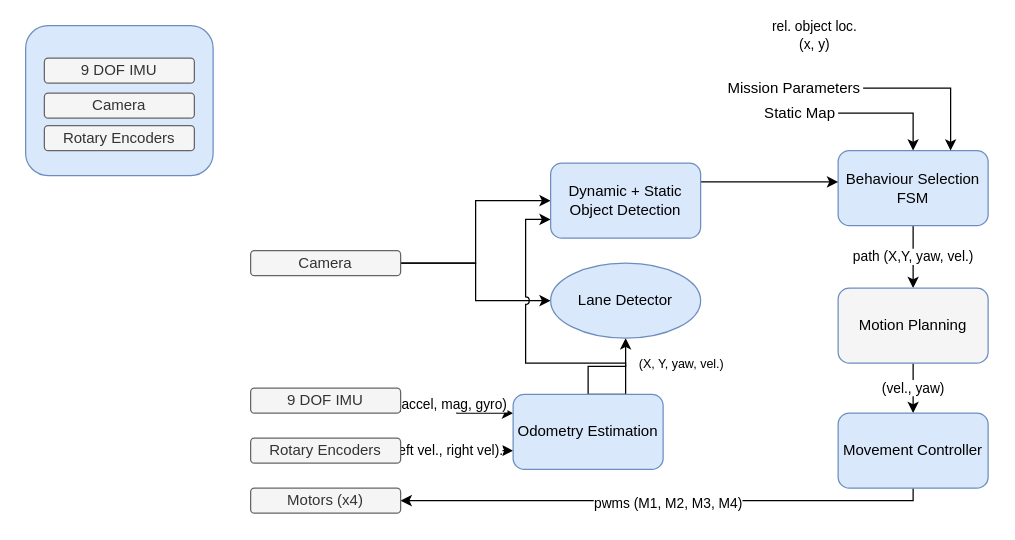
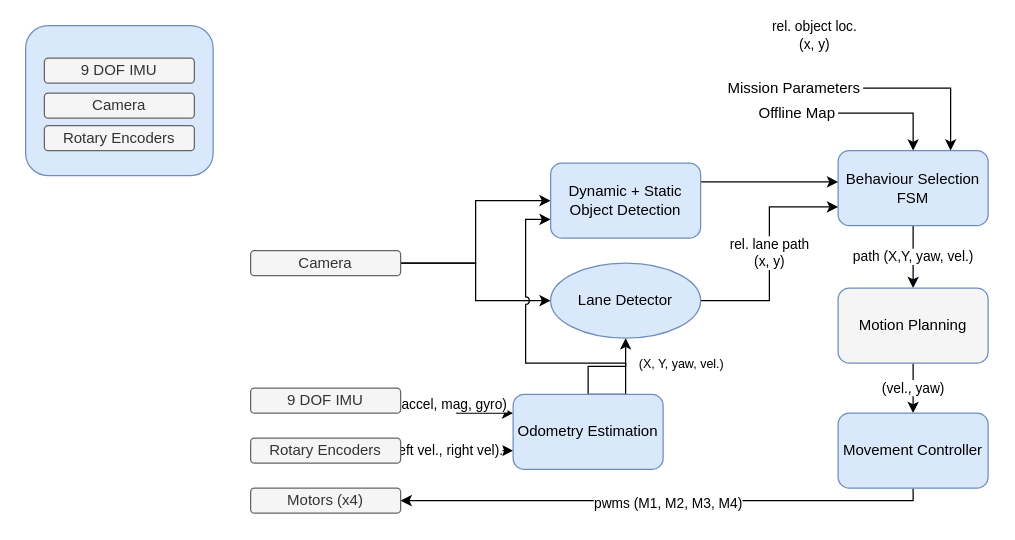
(798, 113) -> (795, 113)
none -> (754, 301)
